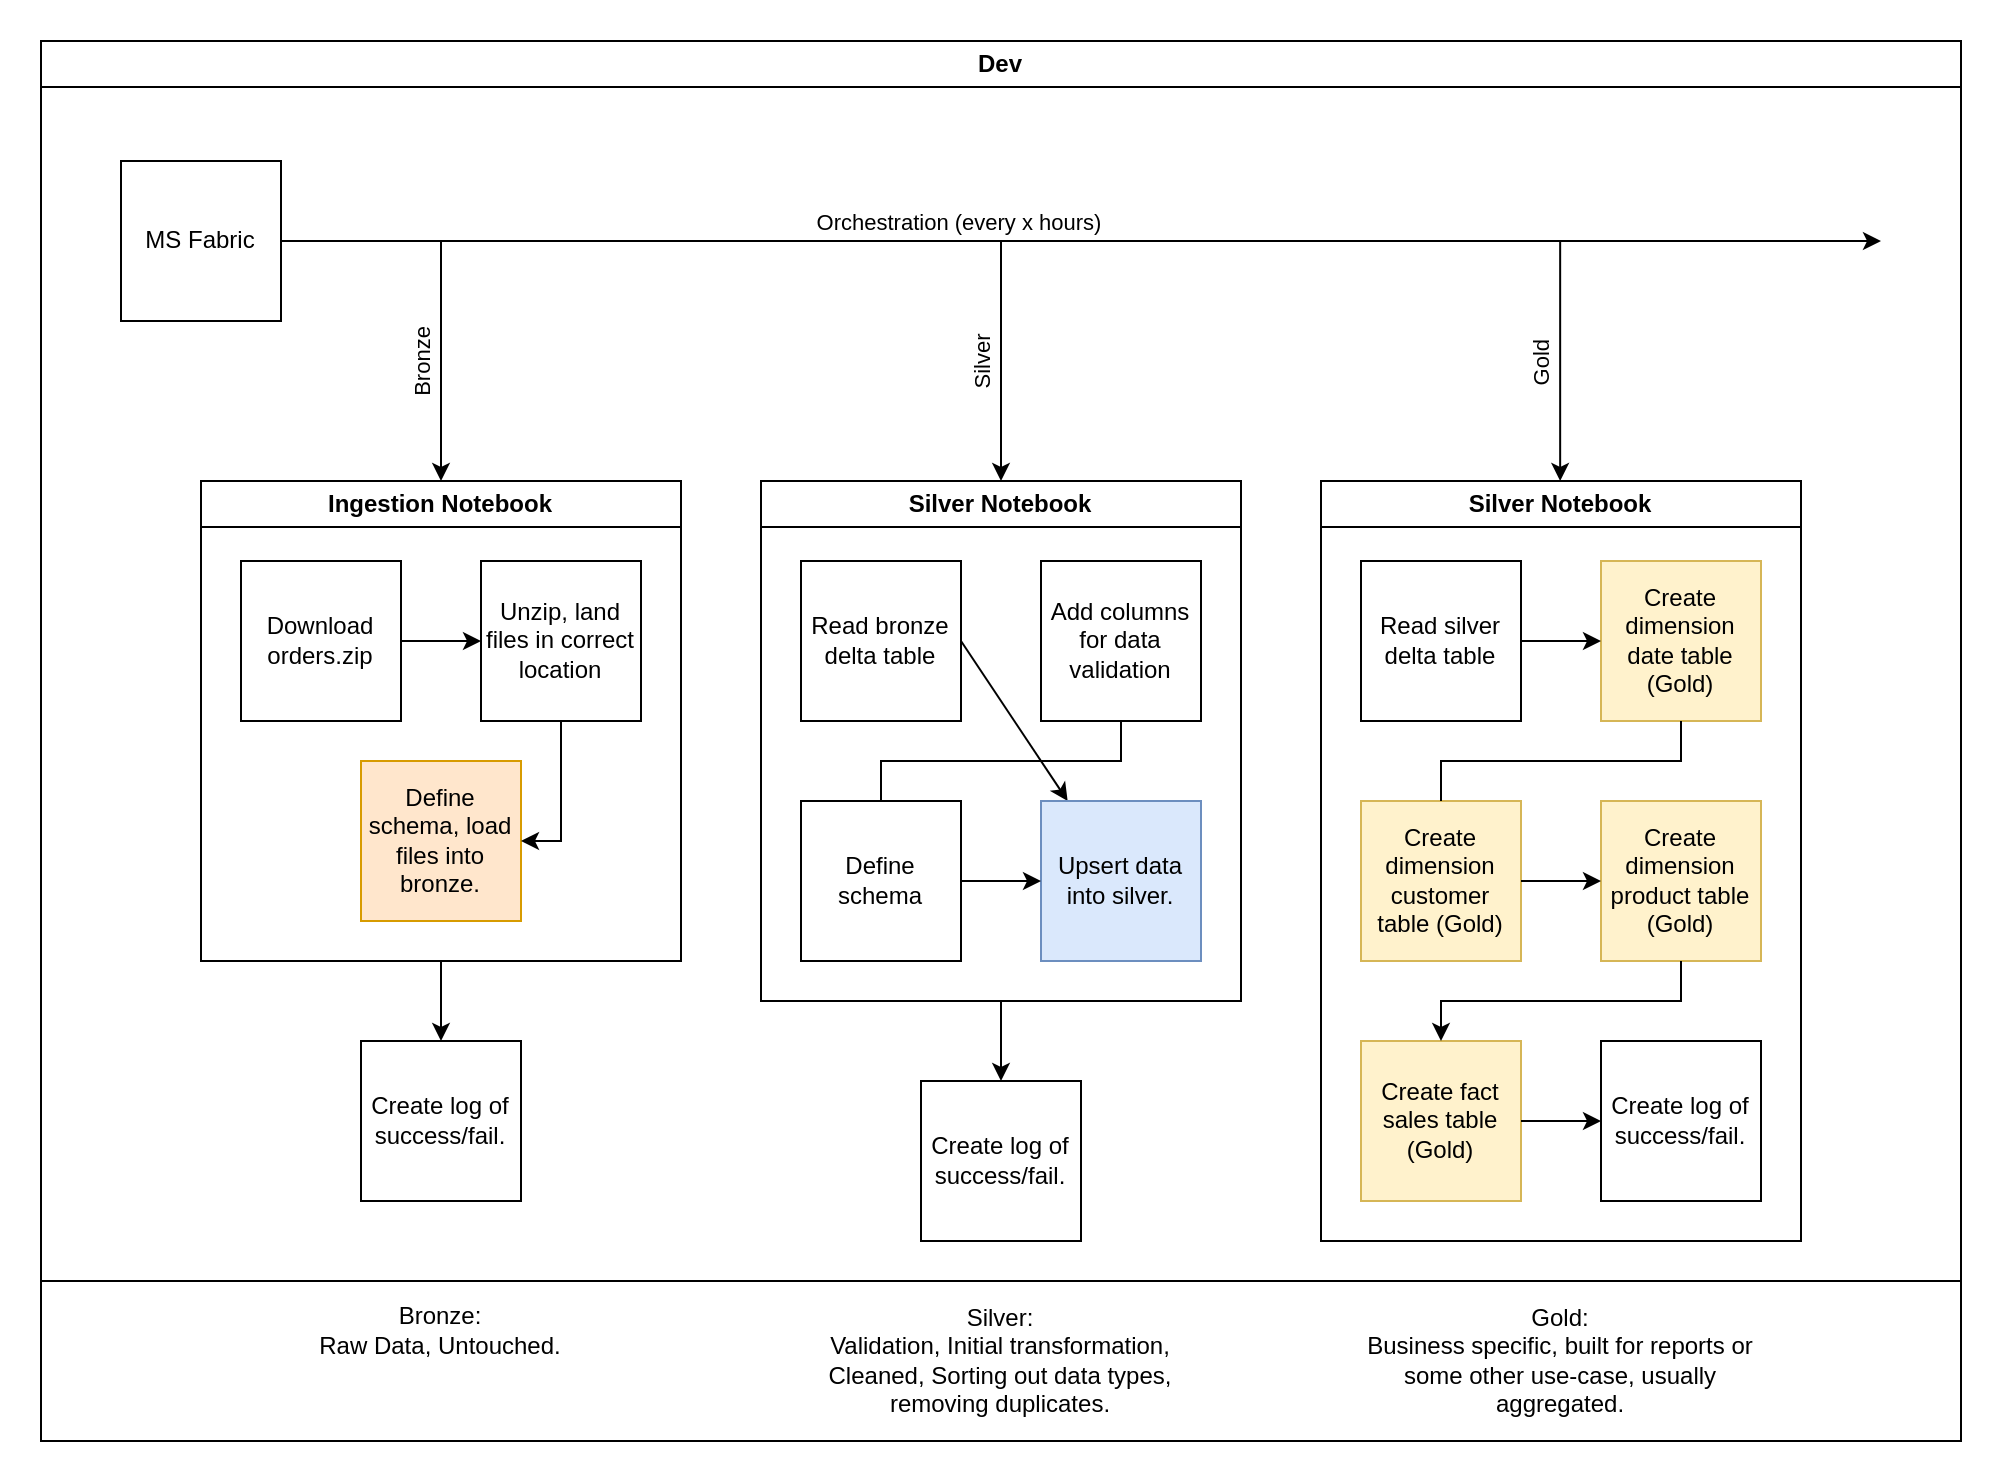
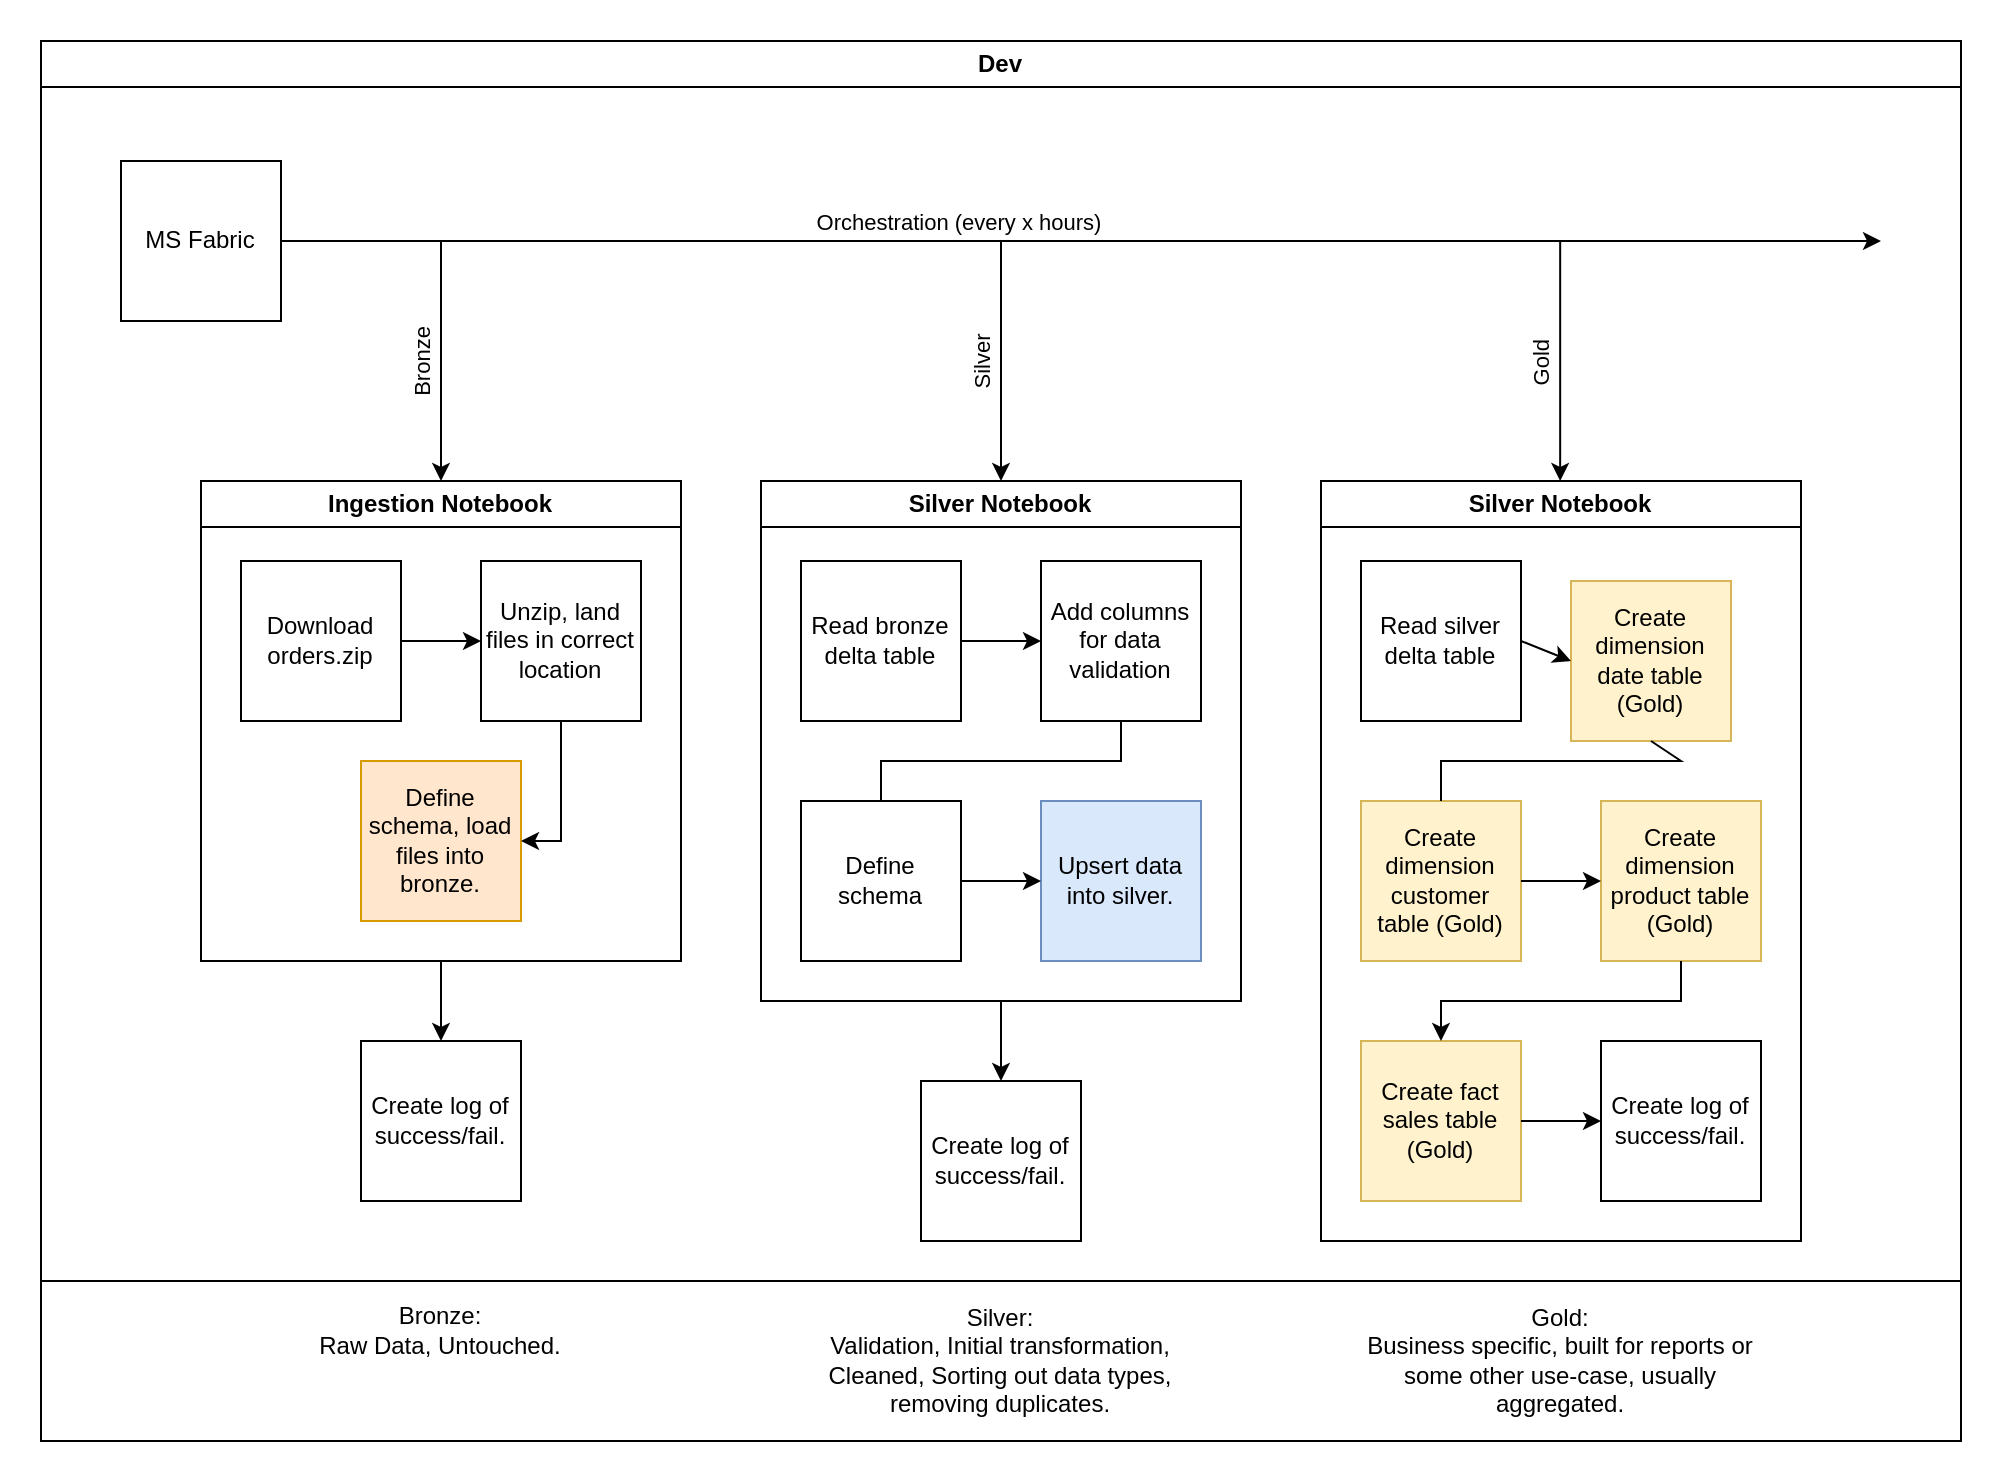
(1681, 641) -> (1651, 661)
(999, 699) -> (994, 641)
